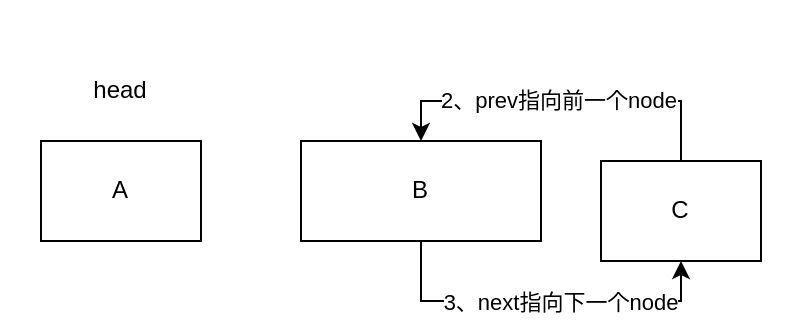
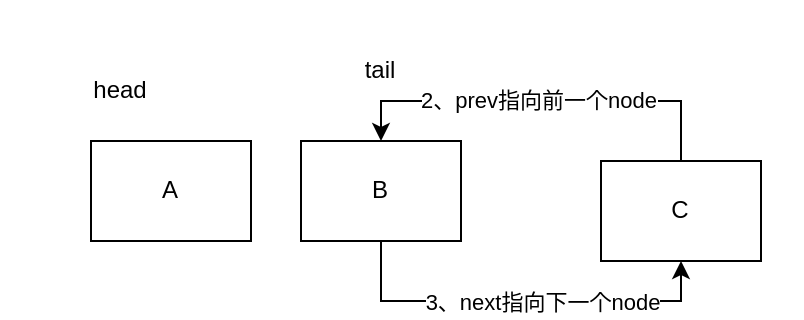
none -> (381, 71)
(121, 191) -> (171, 191)
(421, 191) -> (381, 191)
